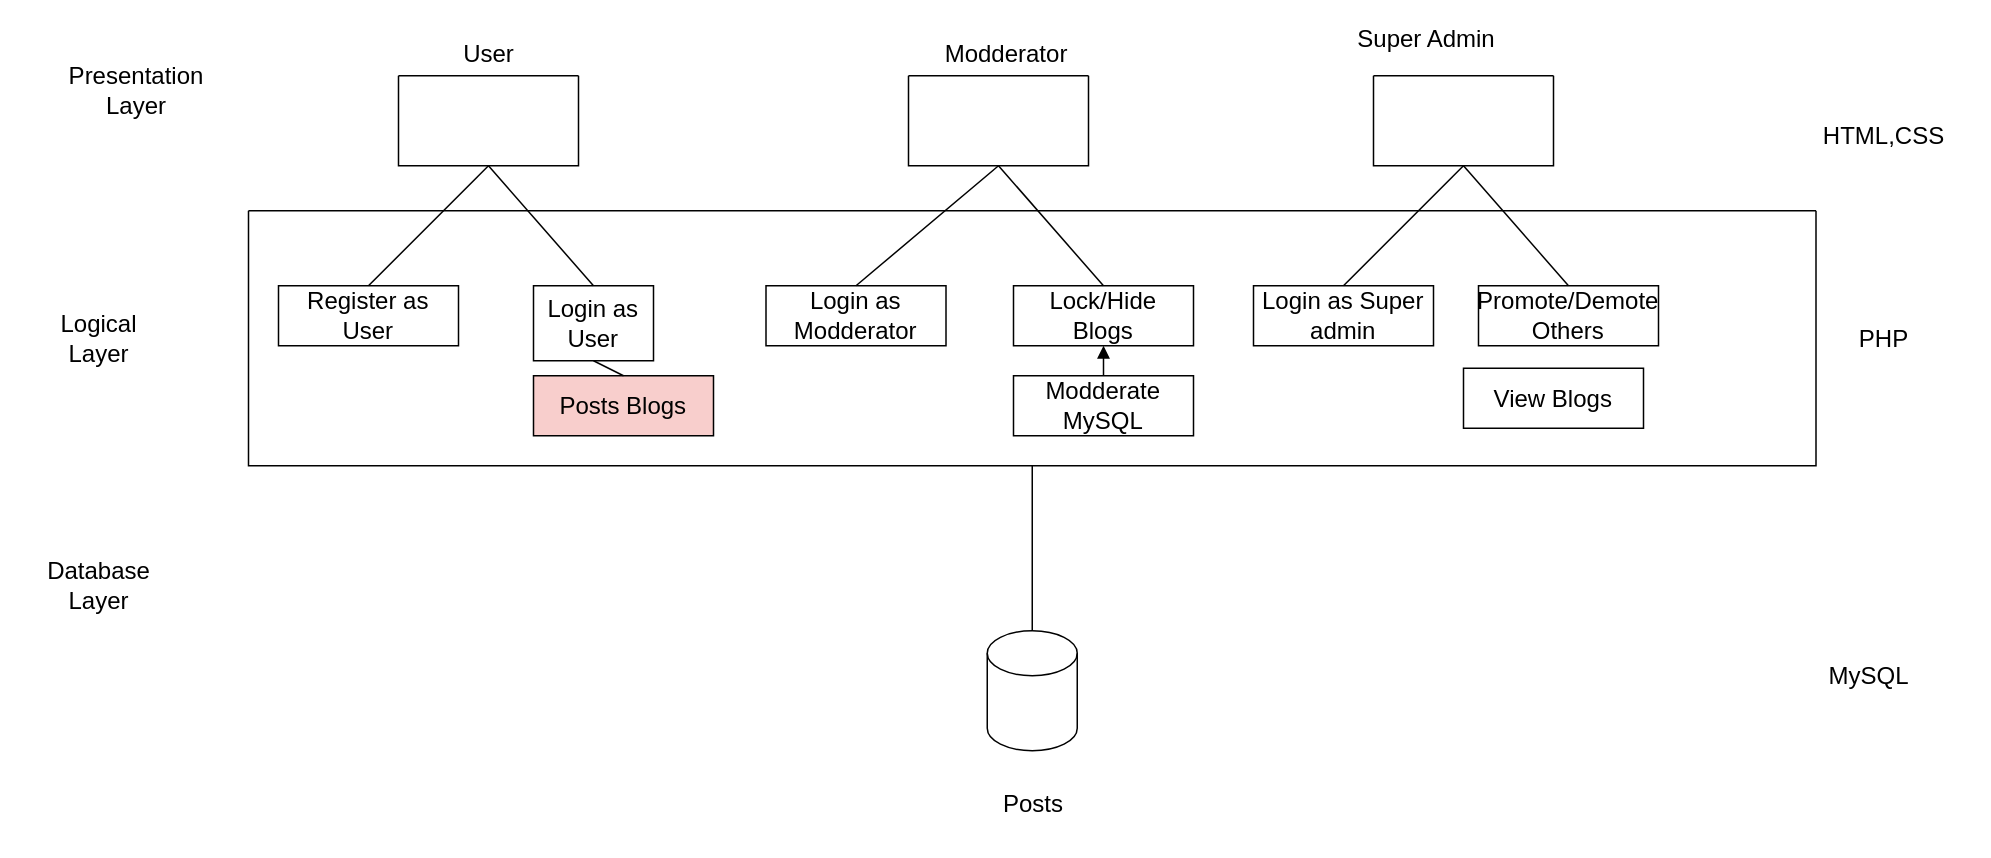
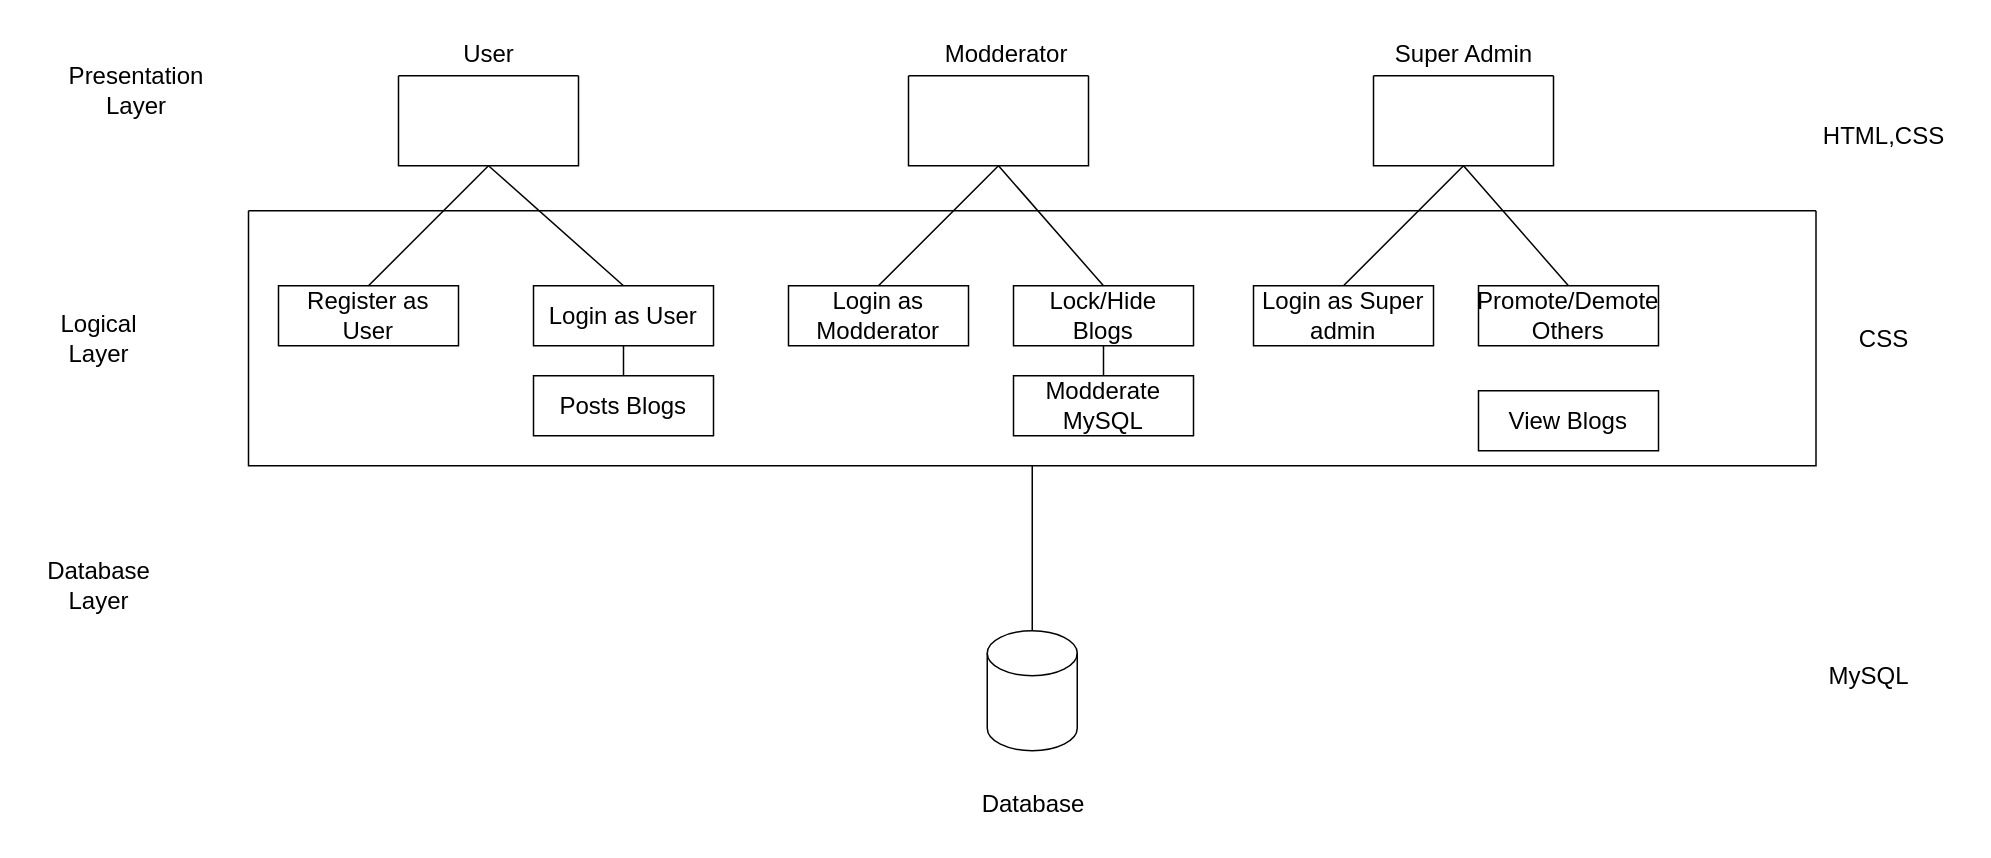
(1426, 38) -> (1463, 53)
(856, 316) -> (878, 316)
(593, 323) -> (623, 316)
(1884, 338) -> (1884, 338)
(1103, 359) -> (1103, 353)
(1553, 398) -> (1568, 421)
(623, 406) -> (623, 406)
(1034, 803) -> (1034, 803)
